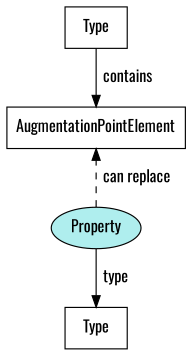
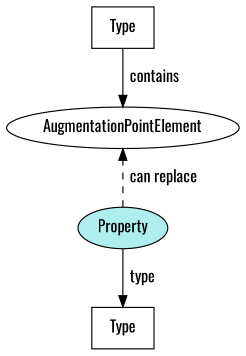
(96, 128) -> (123, 128)
